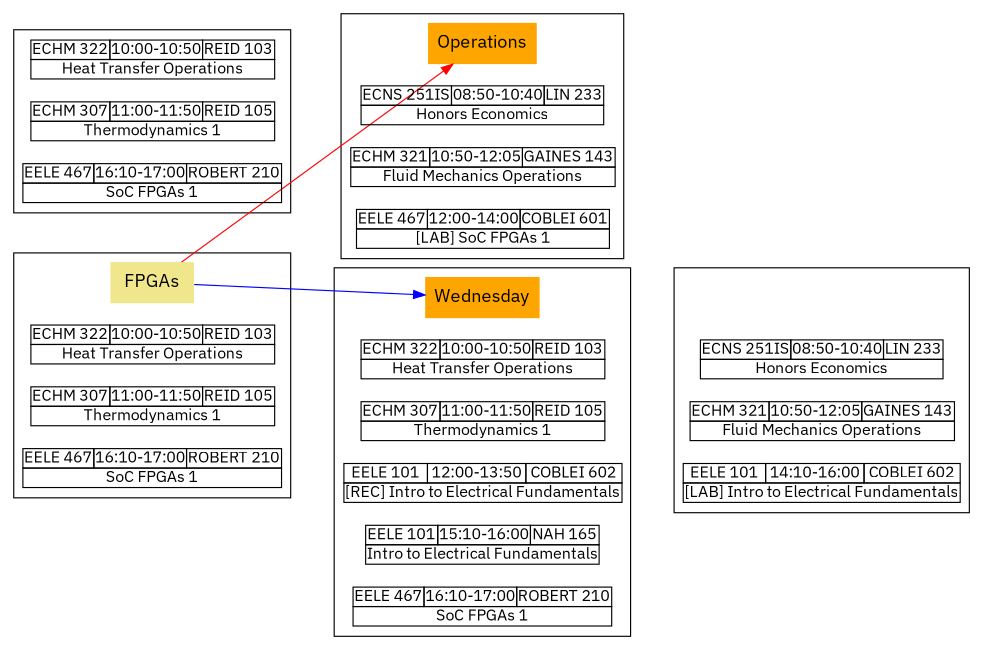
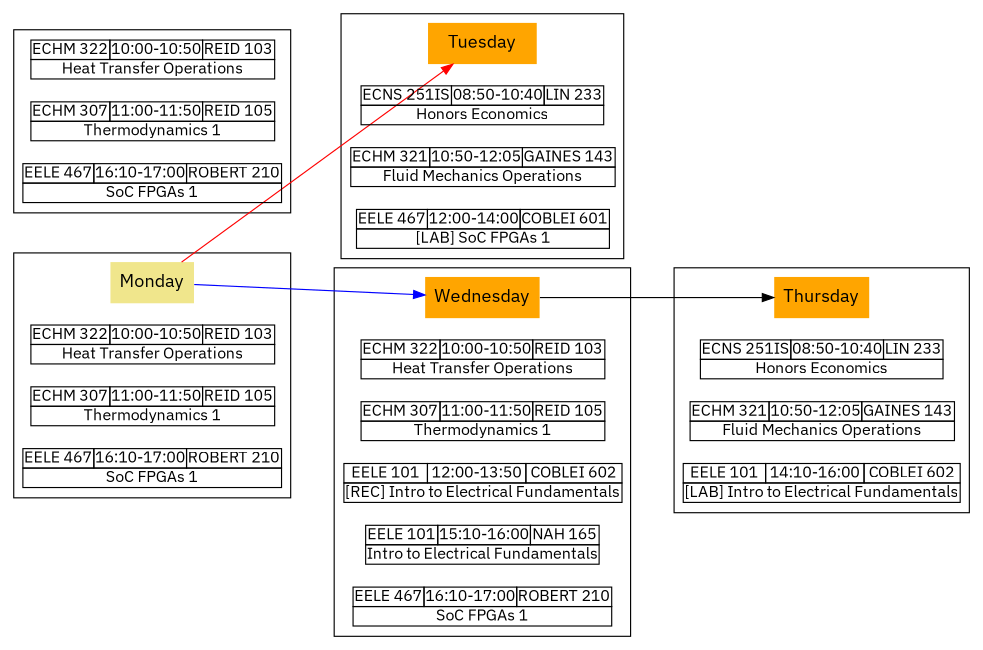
(482, 43) -> (482, 43)
(152, 283) -> (152, 283)
none -> (822, 298)
